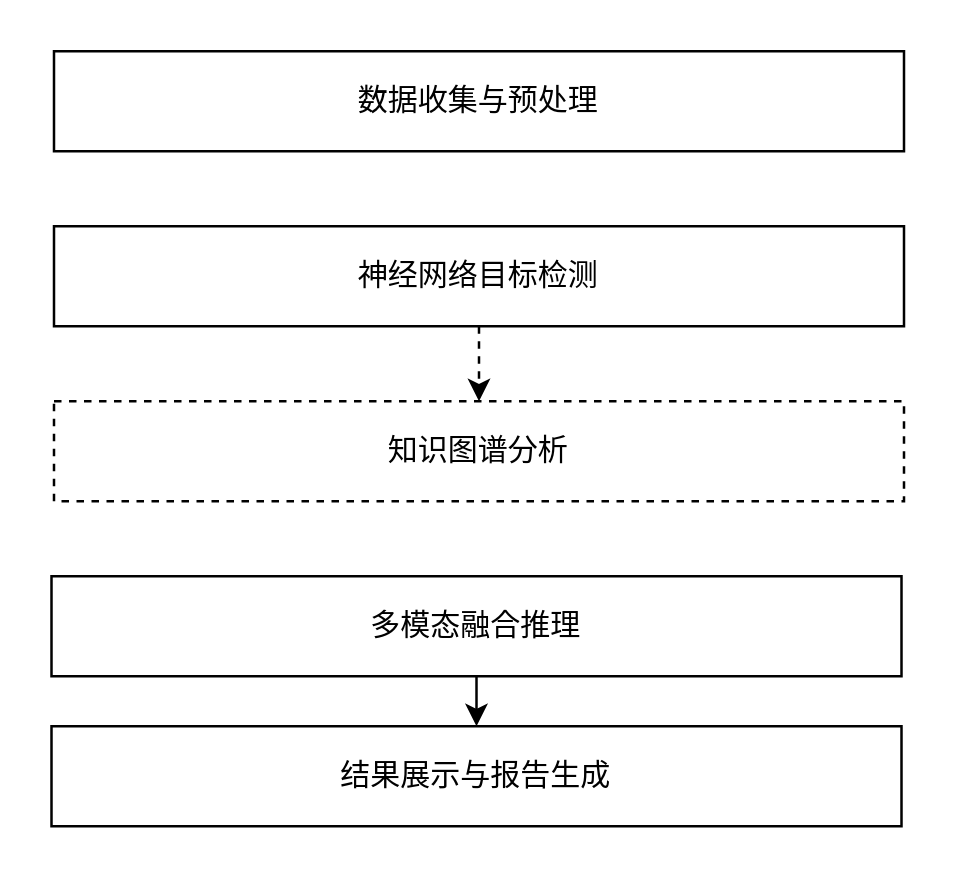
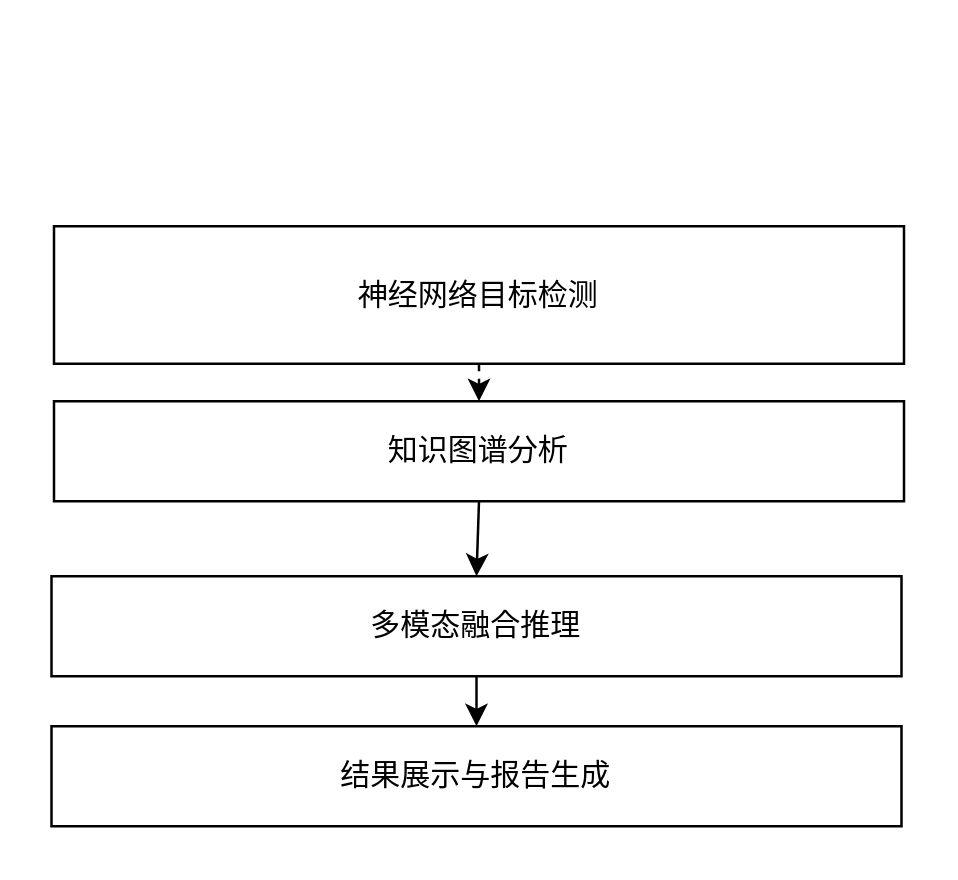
(479, 101) -> none
(479, 276) -> (479, 295)
(479, 451) -> (479, 451)
none -> (478, 530)
